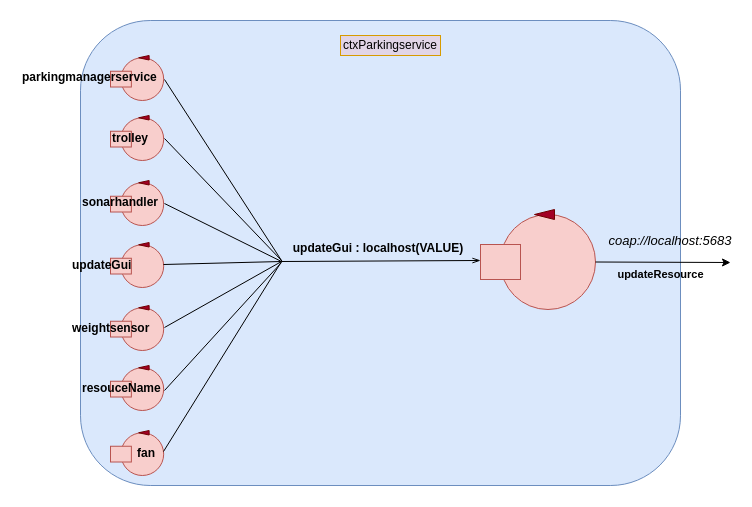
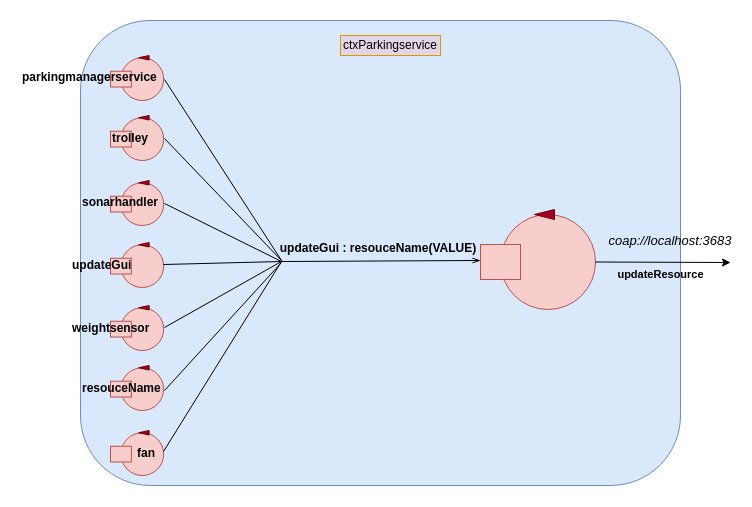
(671, 241) -> (671, 241)
(379, 249) -> (379, 249)
